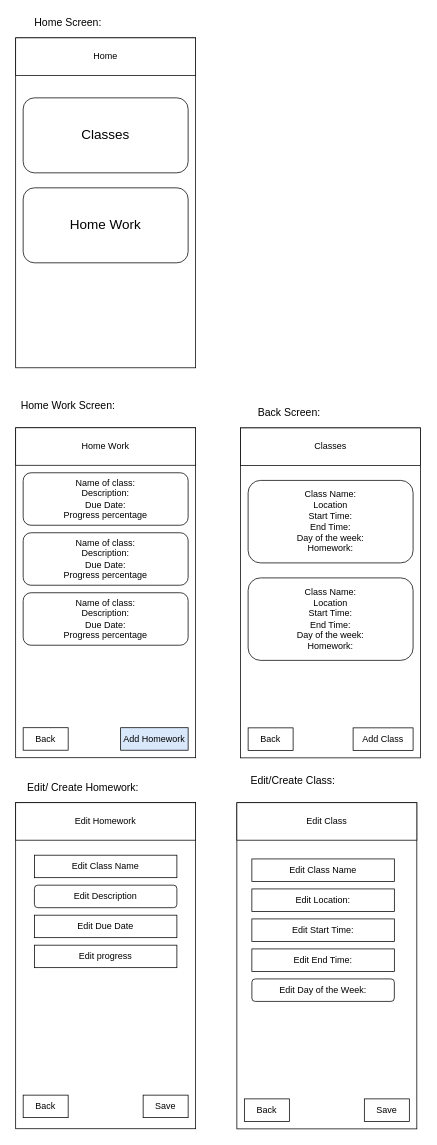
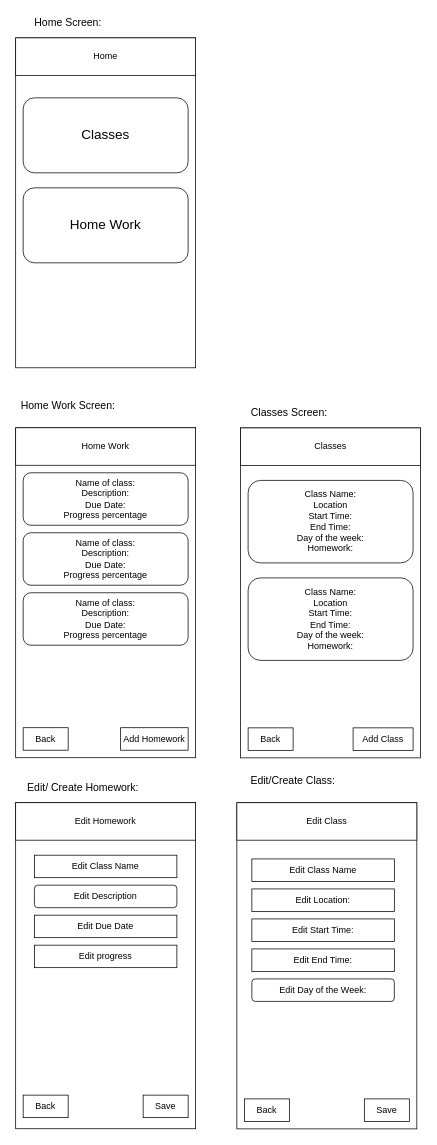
(289, 413) -> (289, 413)
(154, 739) -> (154, 739)
